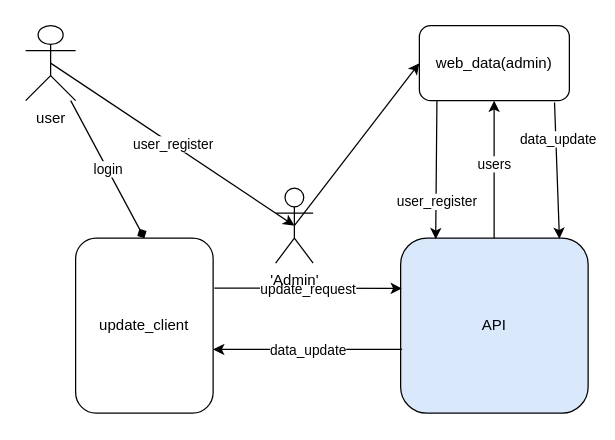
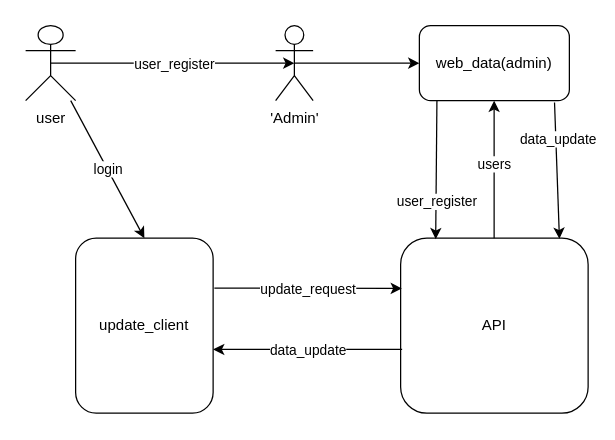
(294, 226) -> (294, 63)
(139, 229) -> (140, 230)
(494, 326) -> (494, 326)
